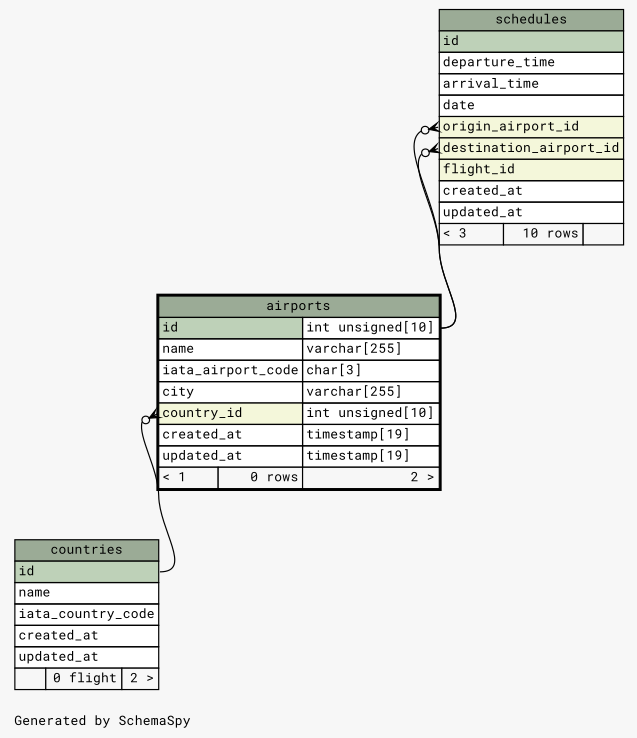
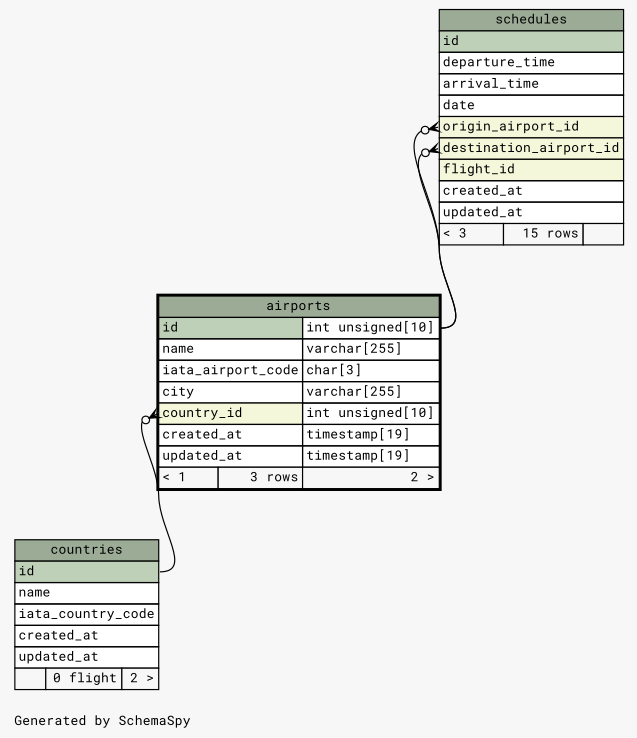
(551, 234) -> (551, 234)
(275, 477) -> (275, 477)
